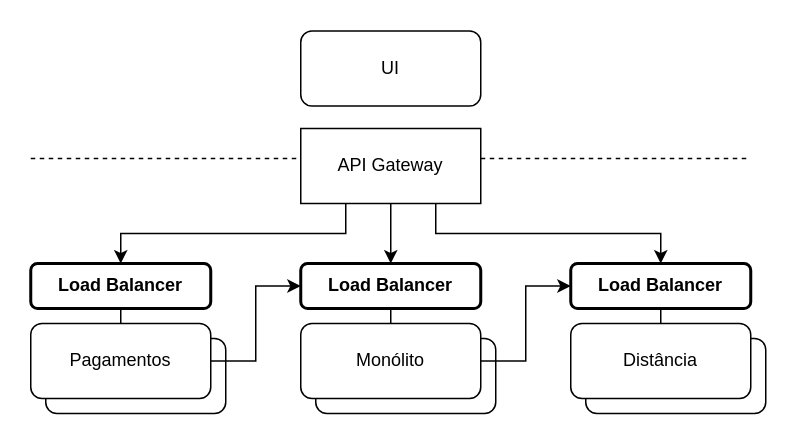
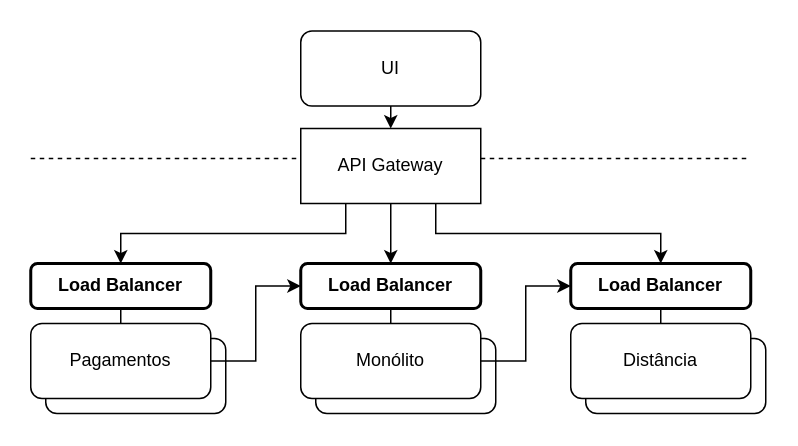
none -> (391, 112)
